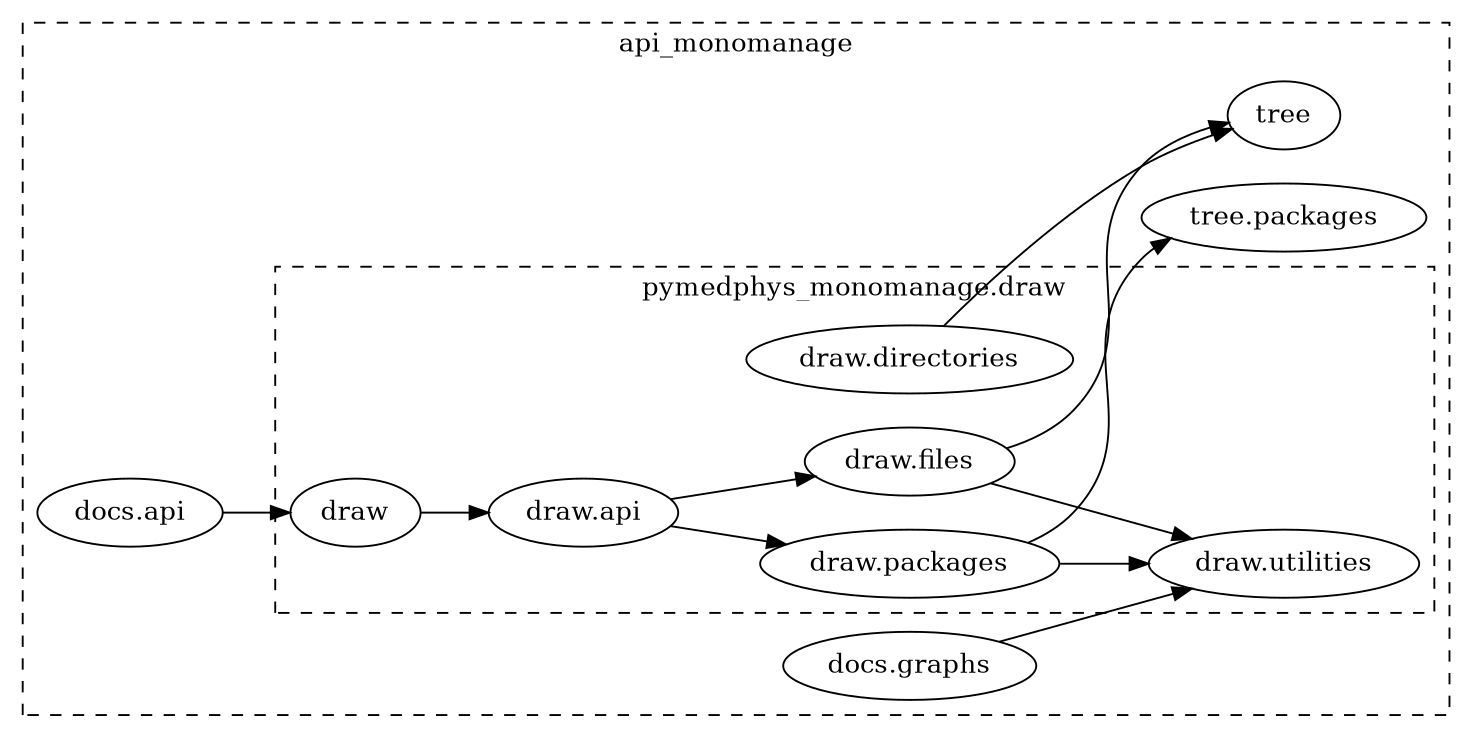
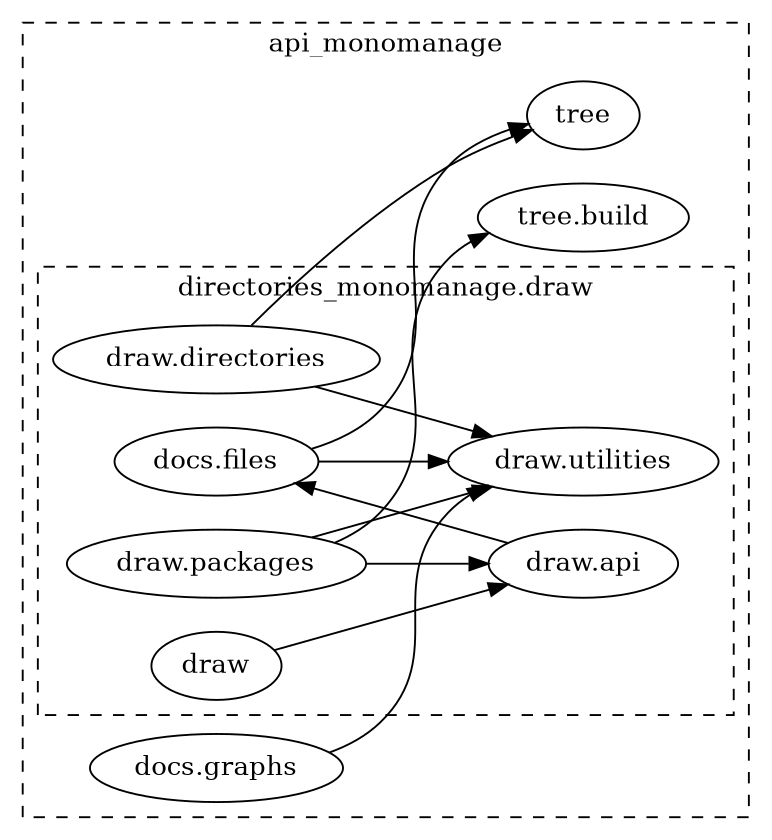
(1284, 218) -> (583, 218)
(855, 288) -> (386, 288)
none -> (398, 410)
(910, 462) -> (216, 462)
(130, 513) -> none
(719, 534) -> (407, 564)
